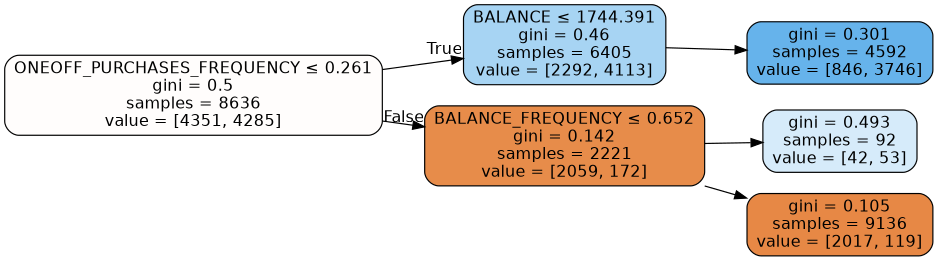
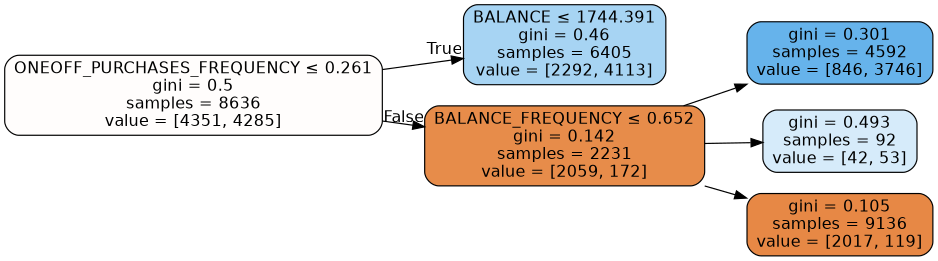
(700, 49) -> (709, 97)
(565, 154) -> (565, 154)
